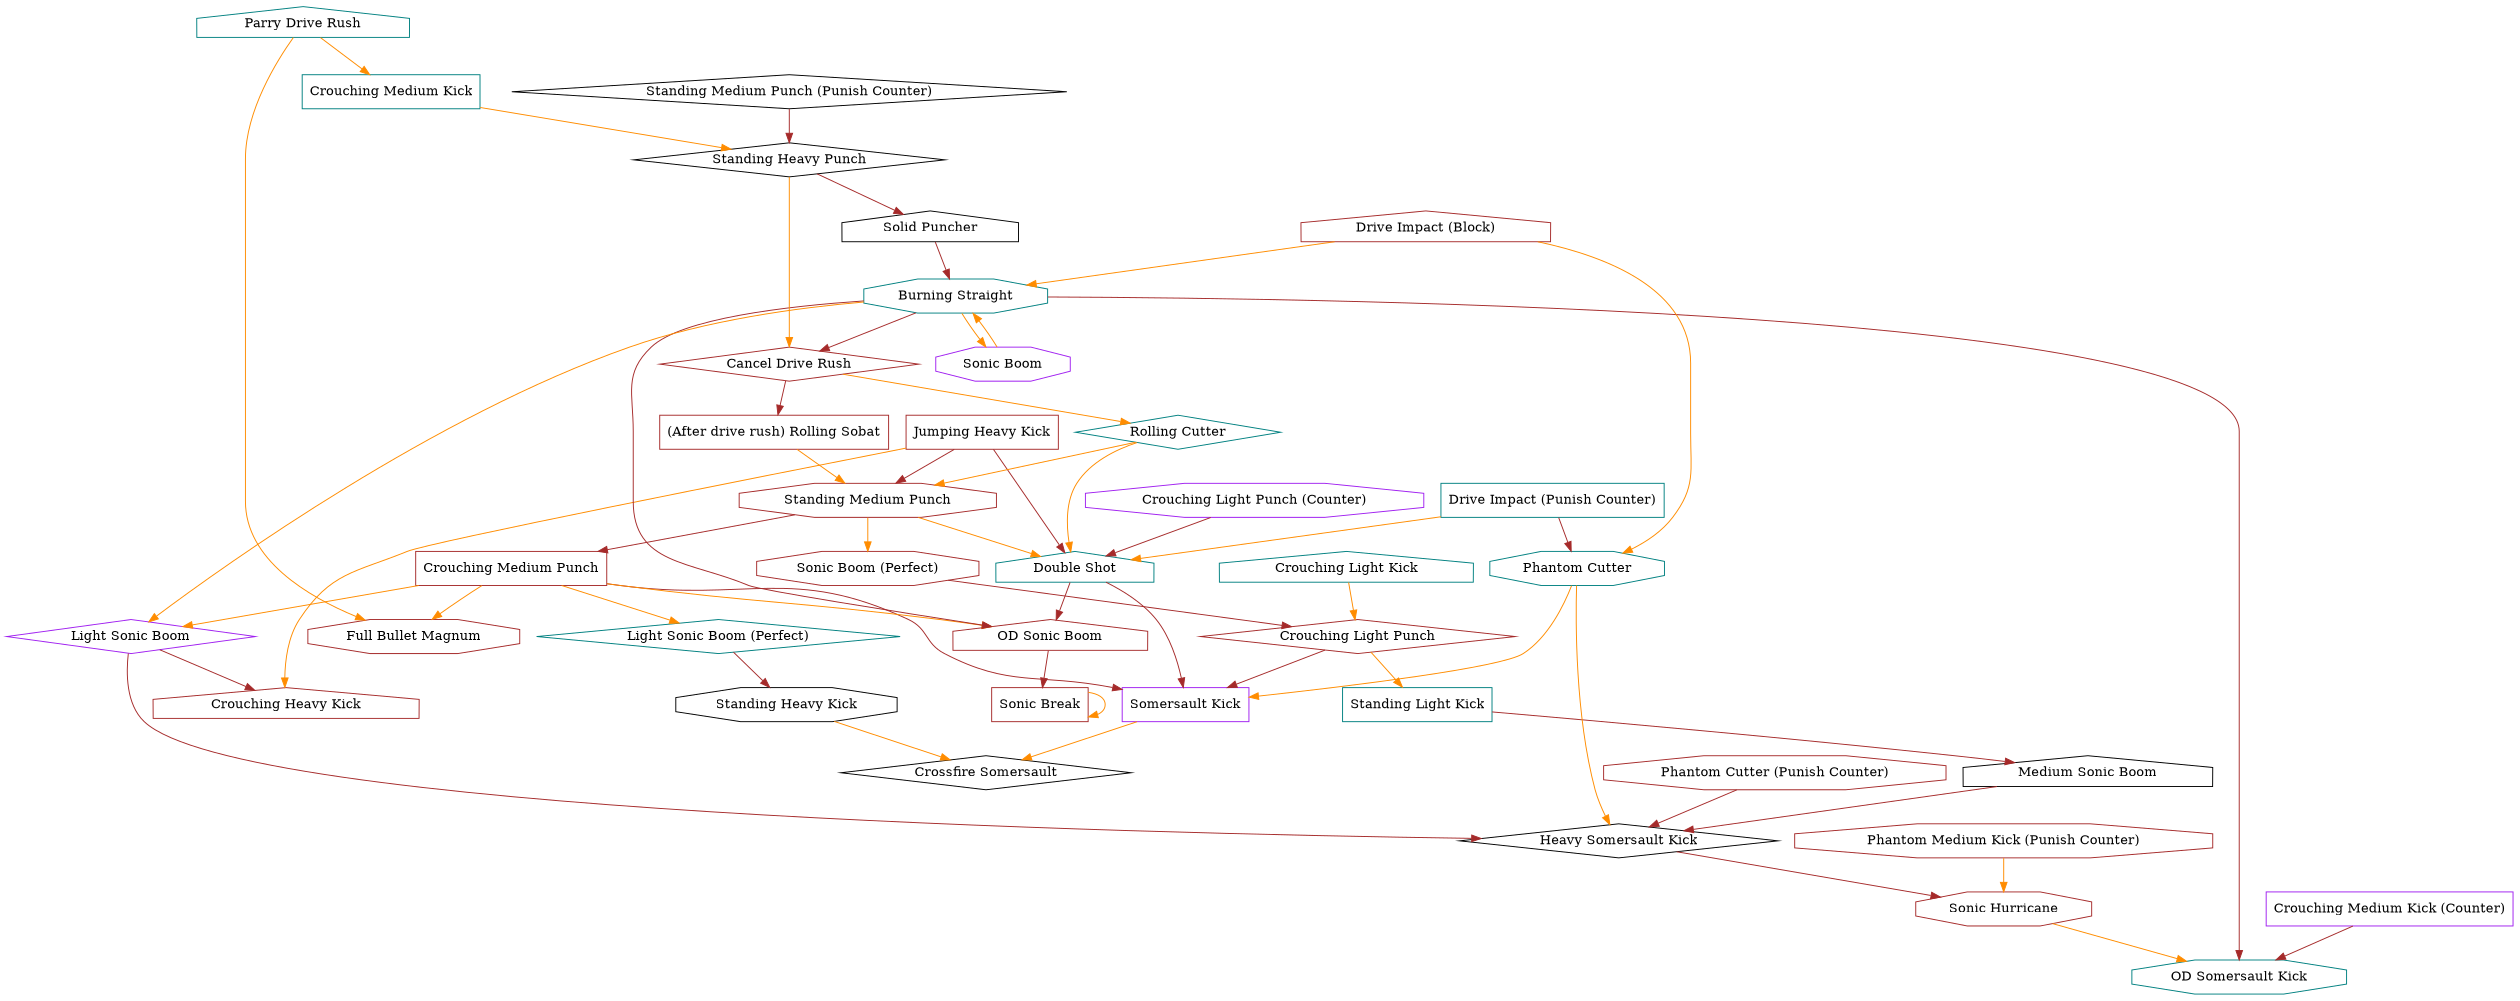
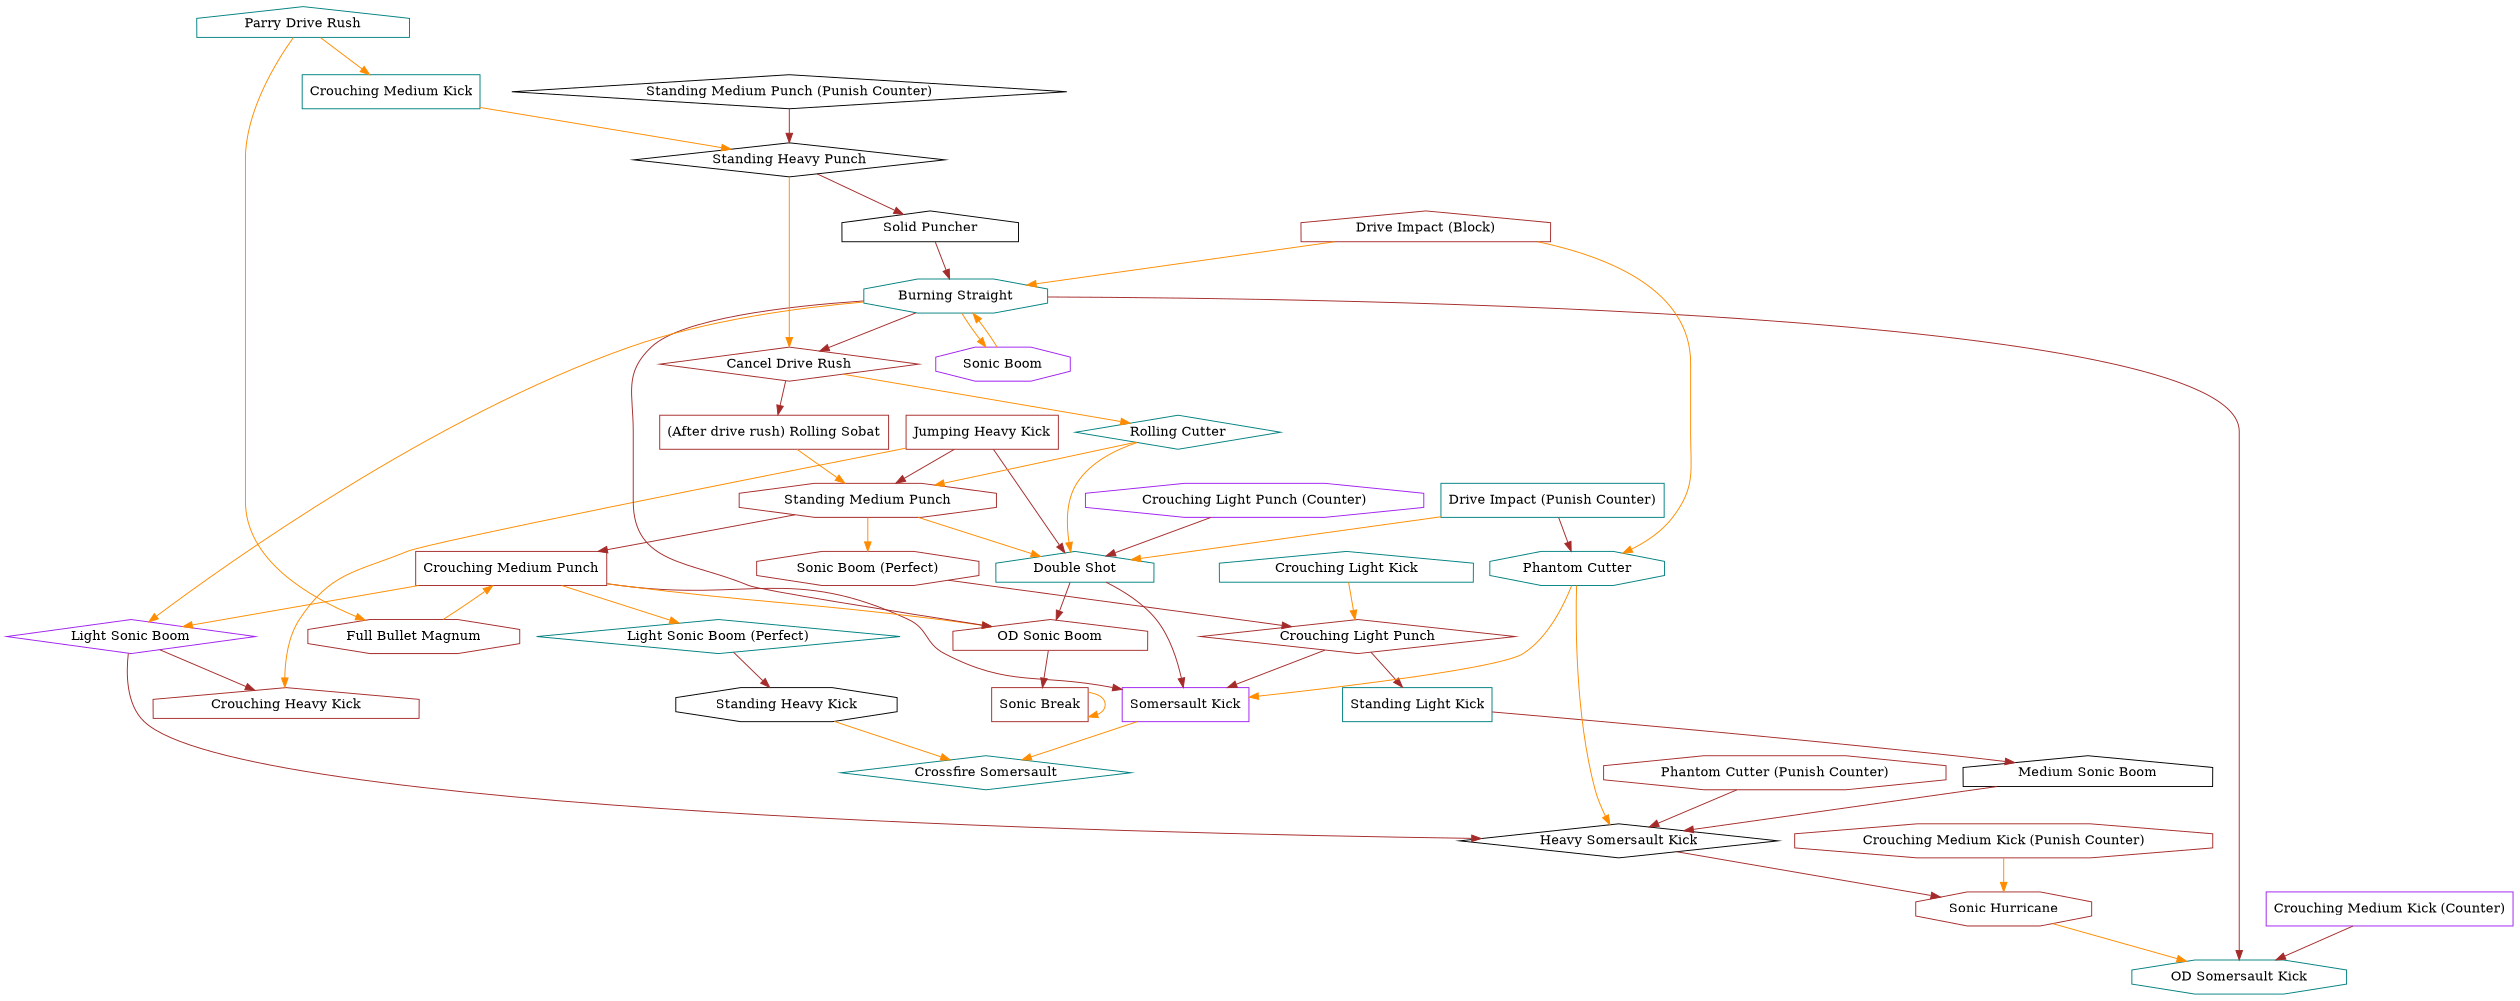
(461, 599) -> (464, 606)
(1384, 666) -> (1384, 666)
(986, 773) -> (986, 773)
(2004, 841) -> (2004, 841)
